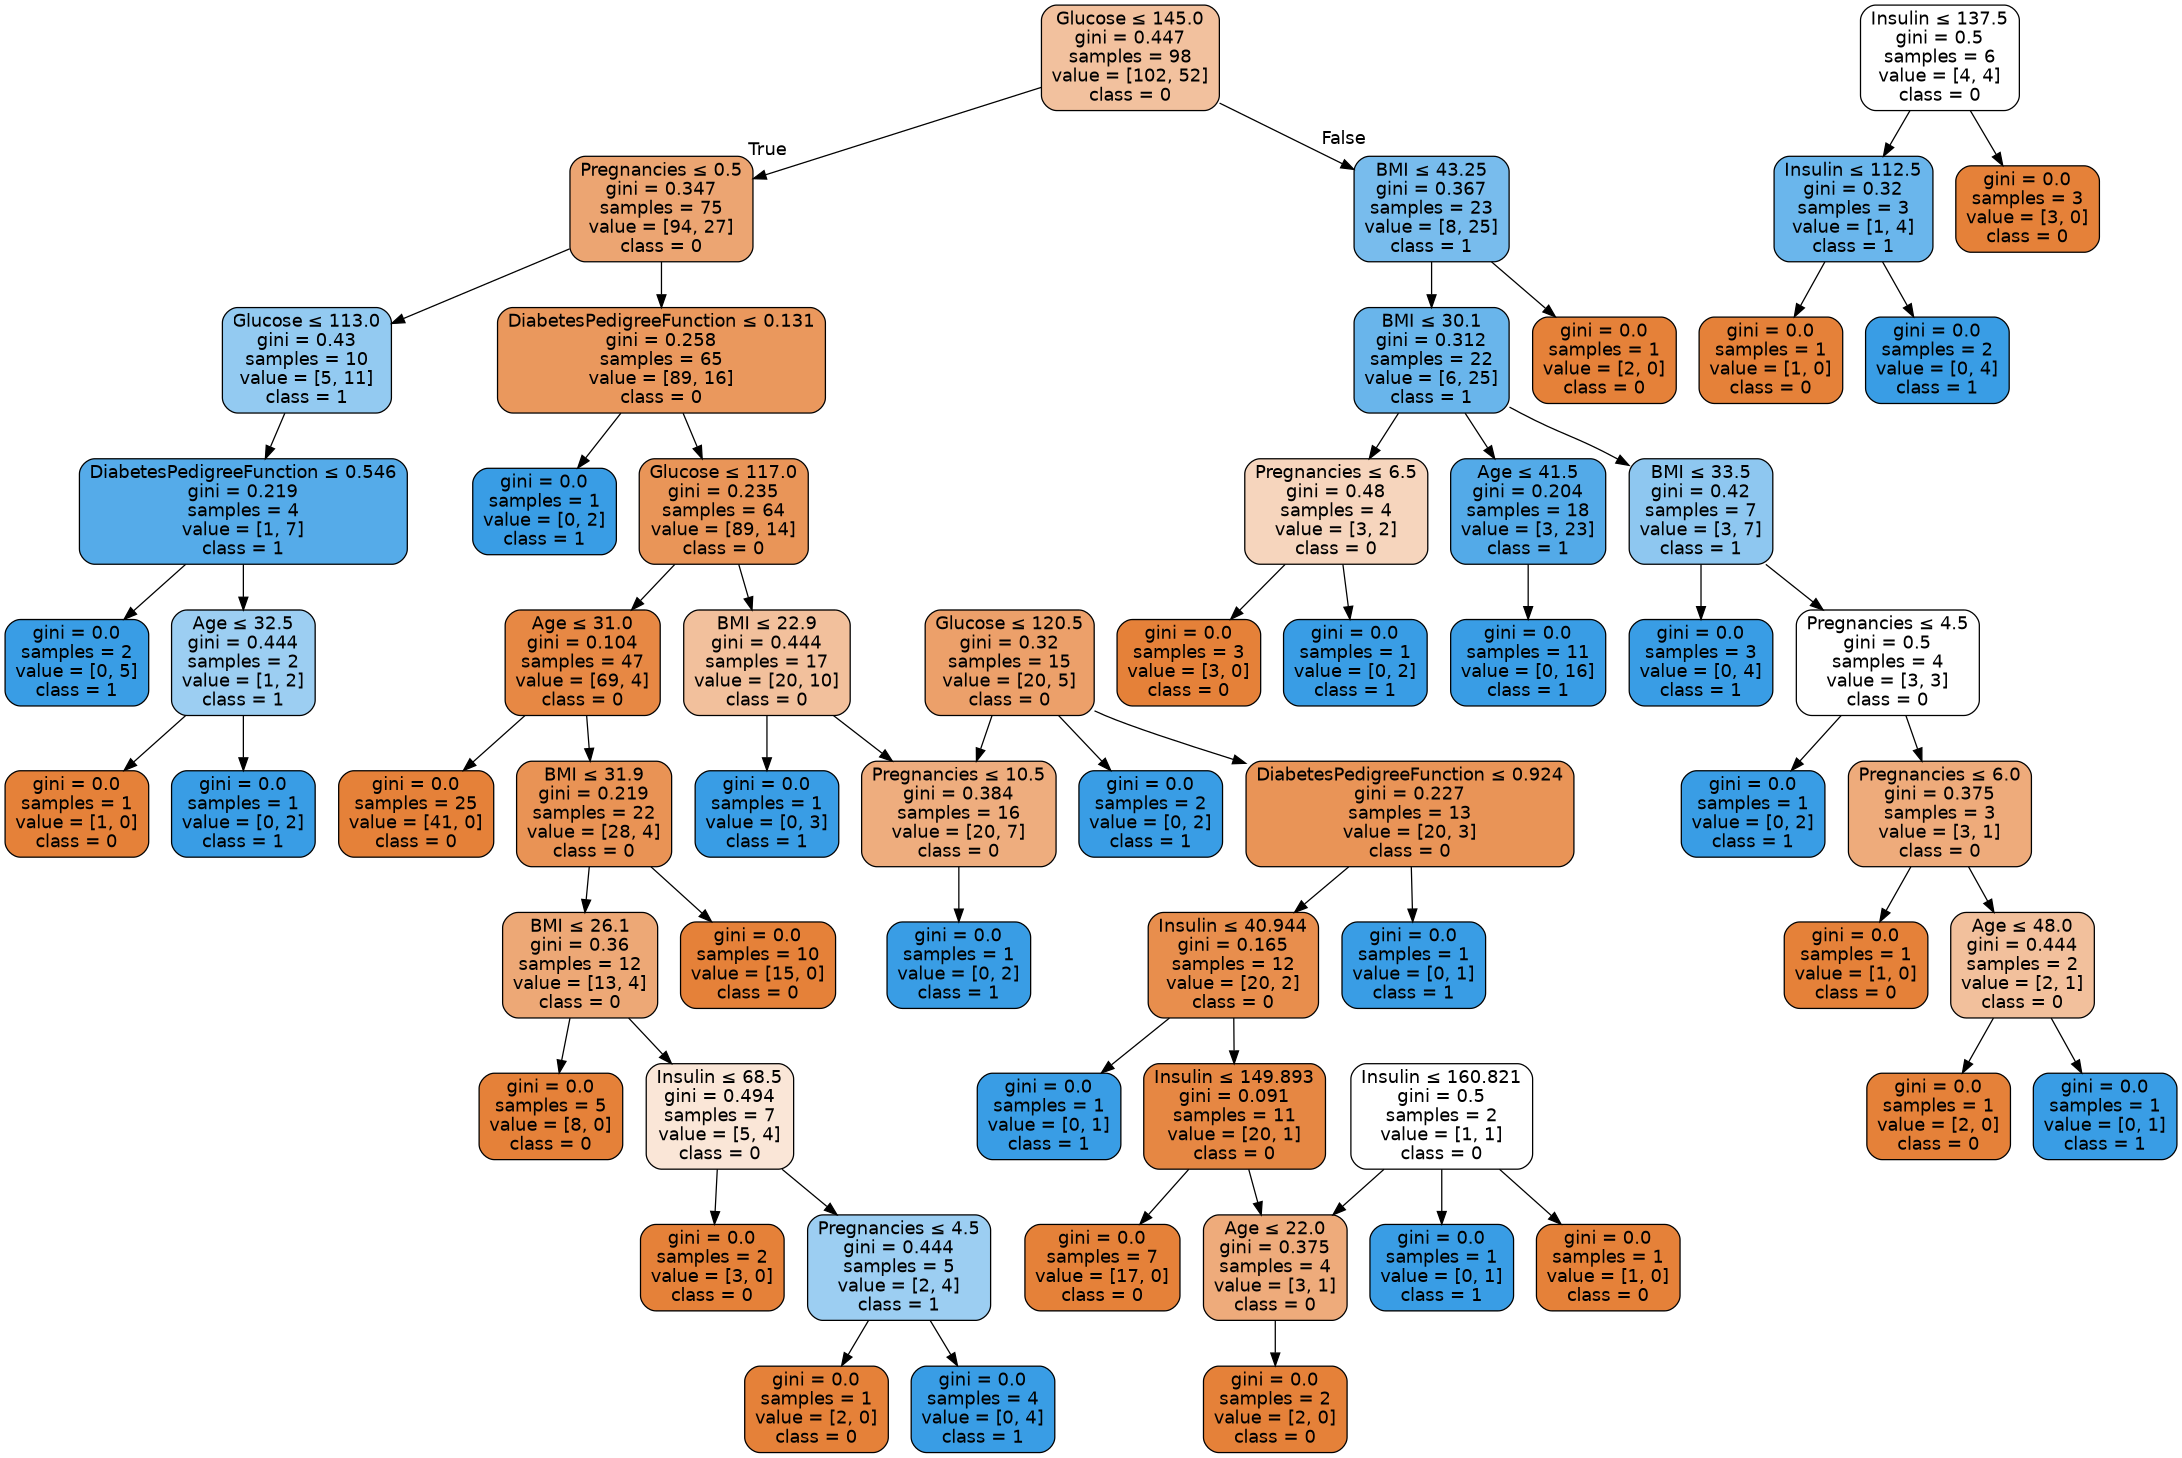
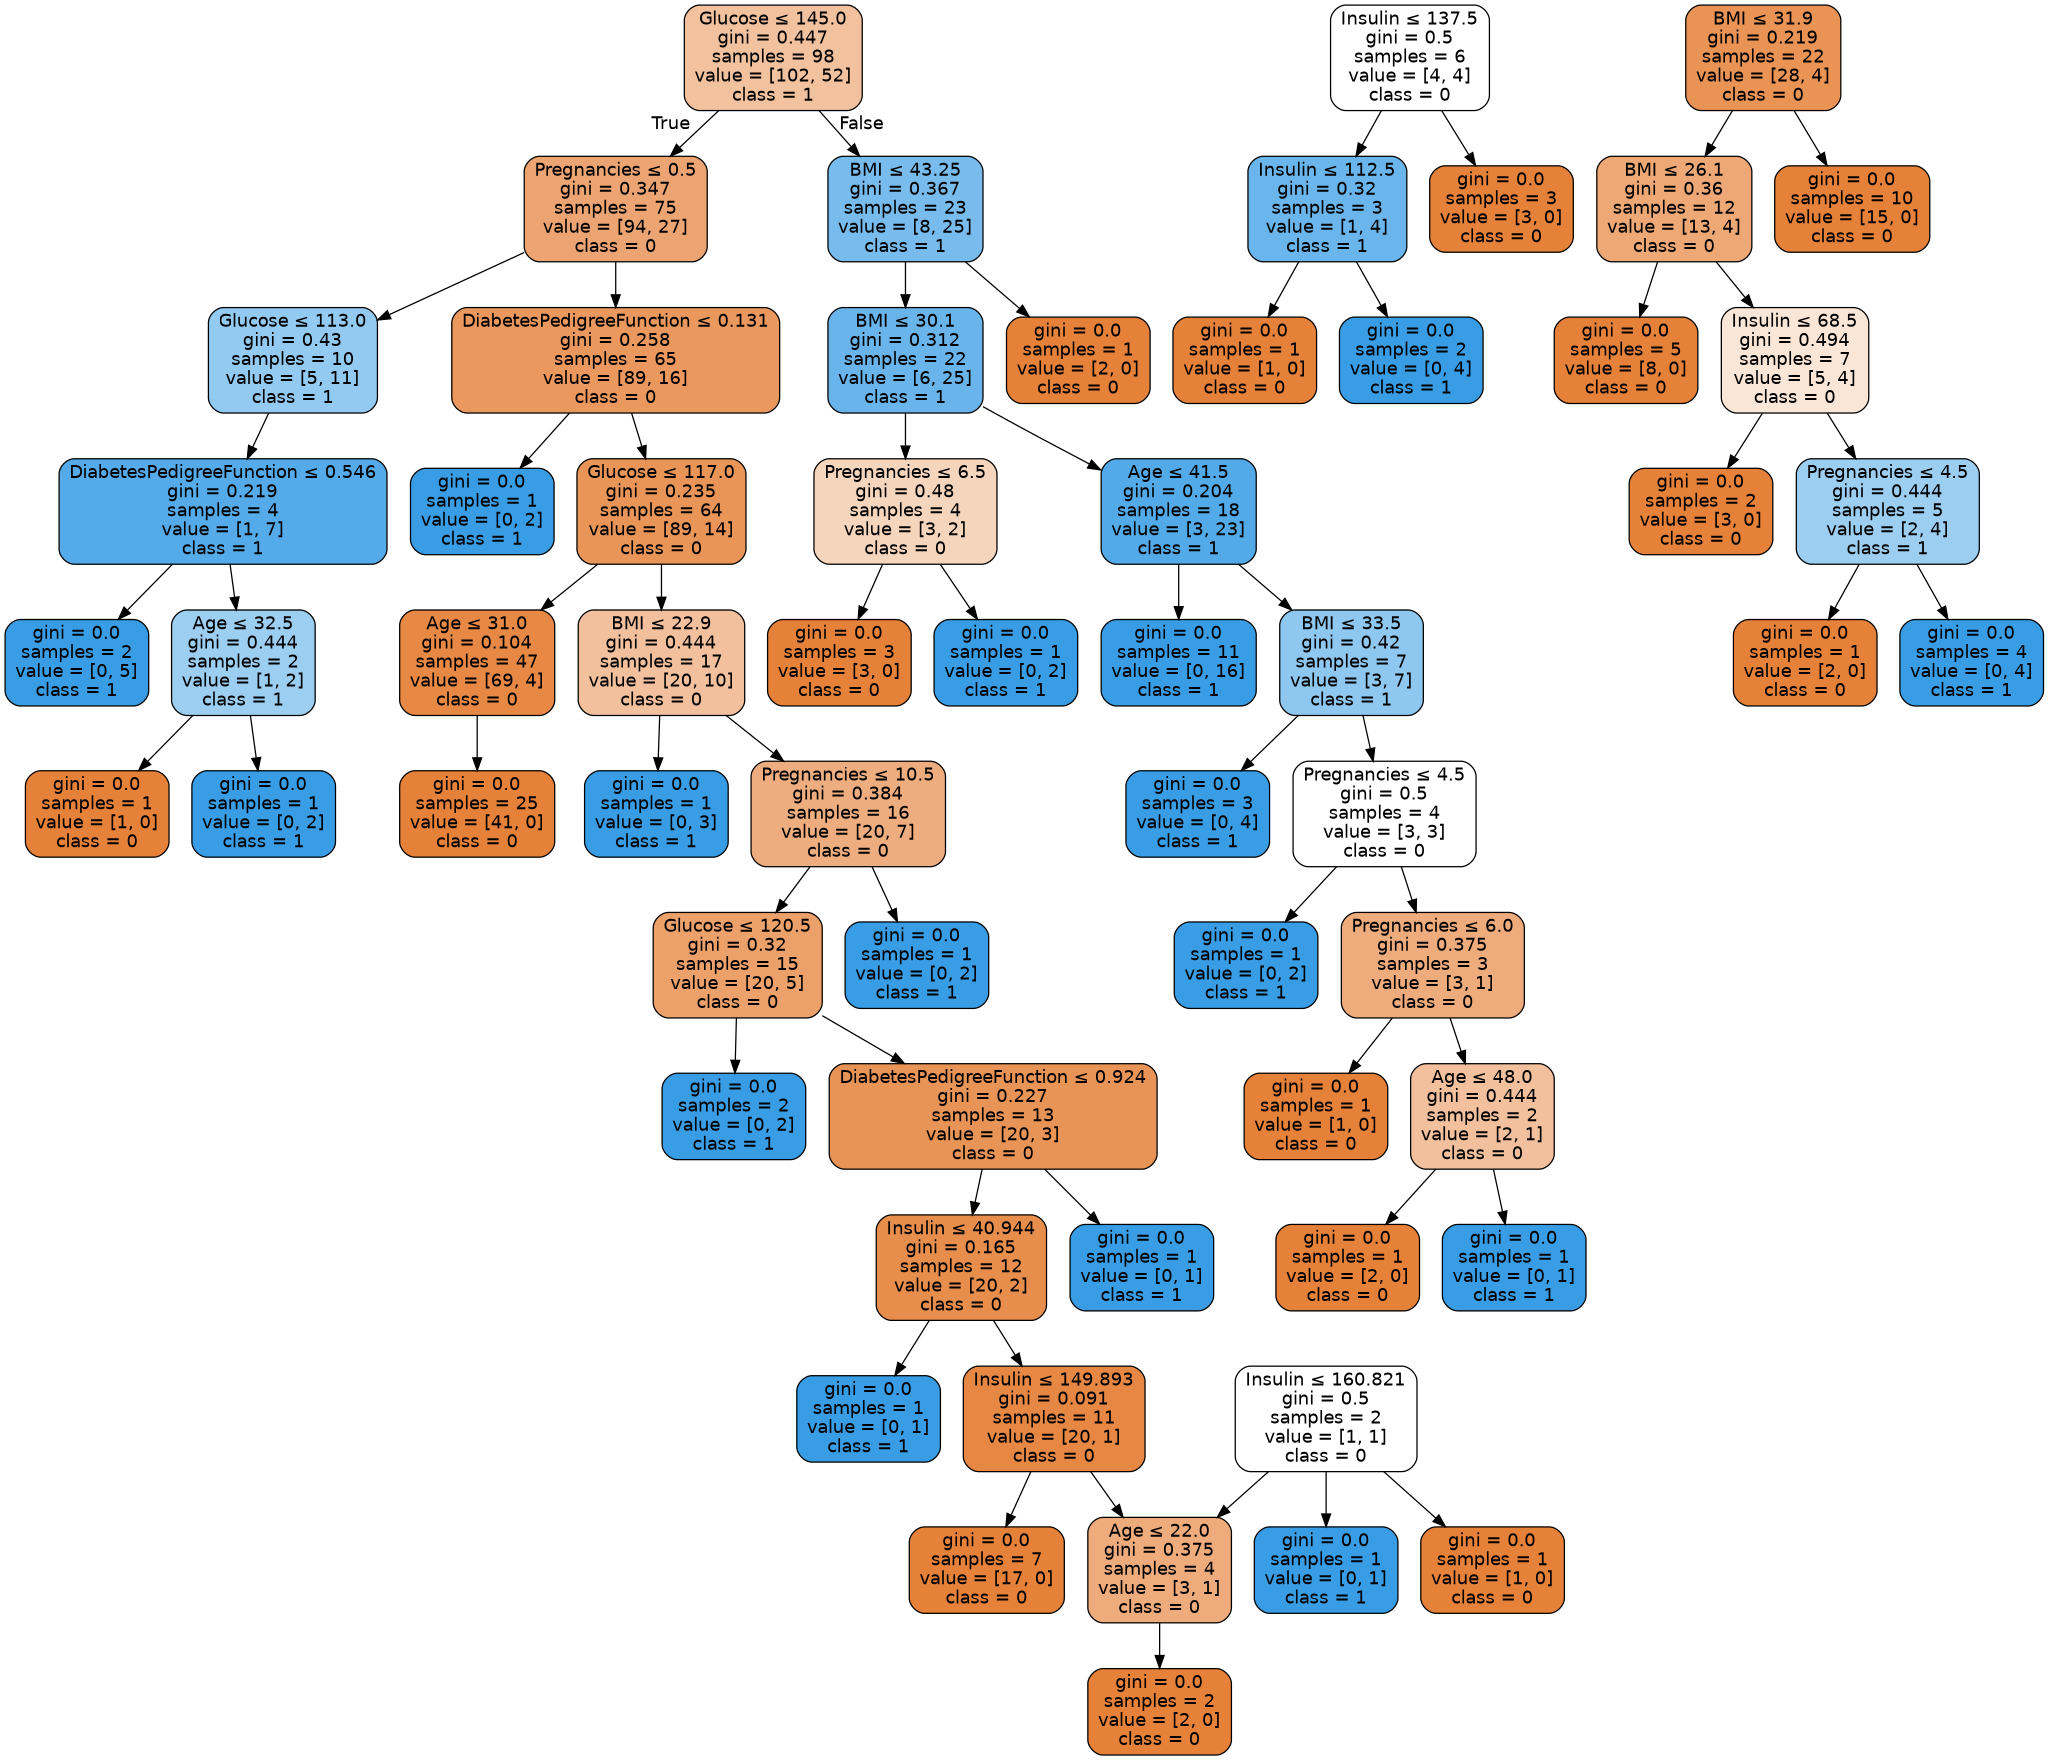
(1130, 95) -> (773, 95)
(1564, 433) -> (1260, 583)
(588, 732) -> none
(986, 732) -> (797, 885)
